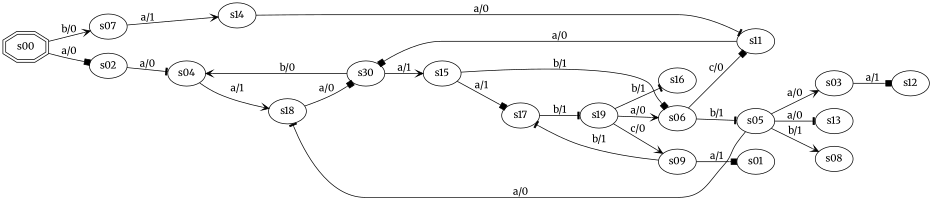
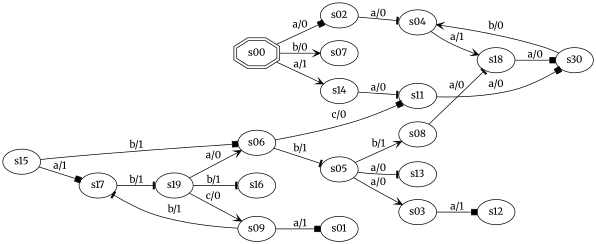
(169, 21) -> (297, 71)
(400, 74) -> none
(518, 197) -> (452, 102)
